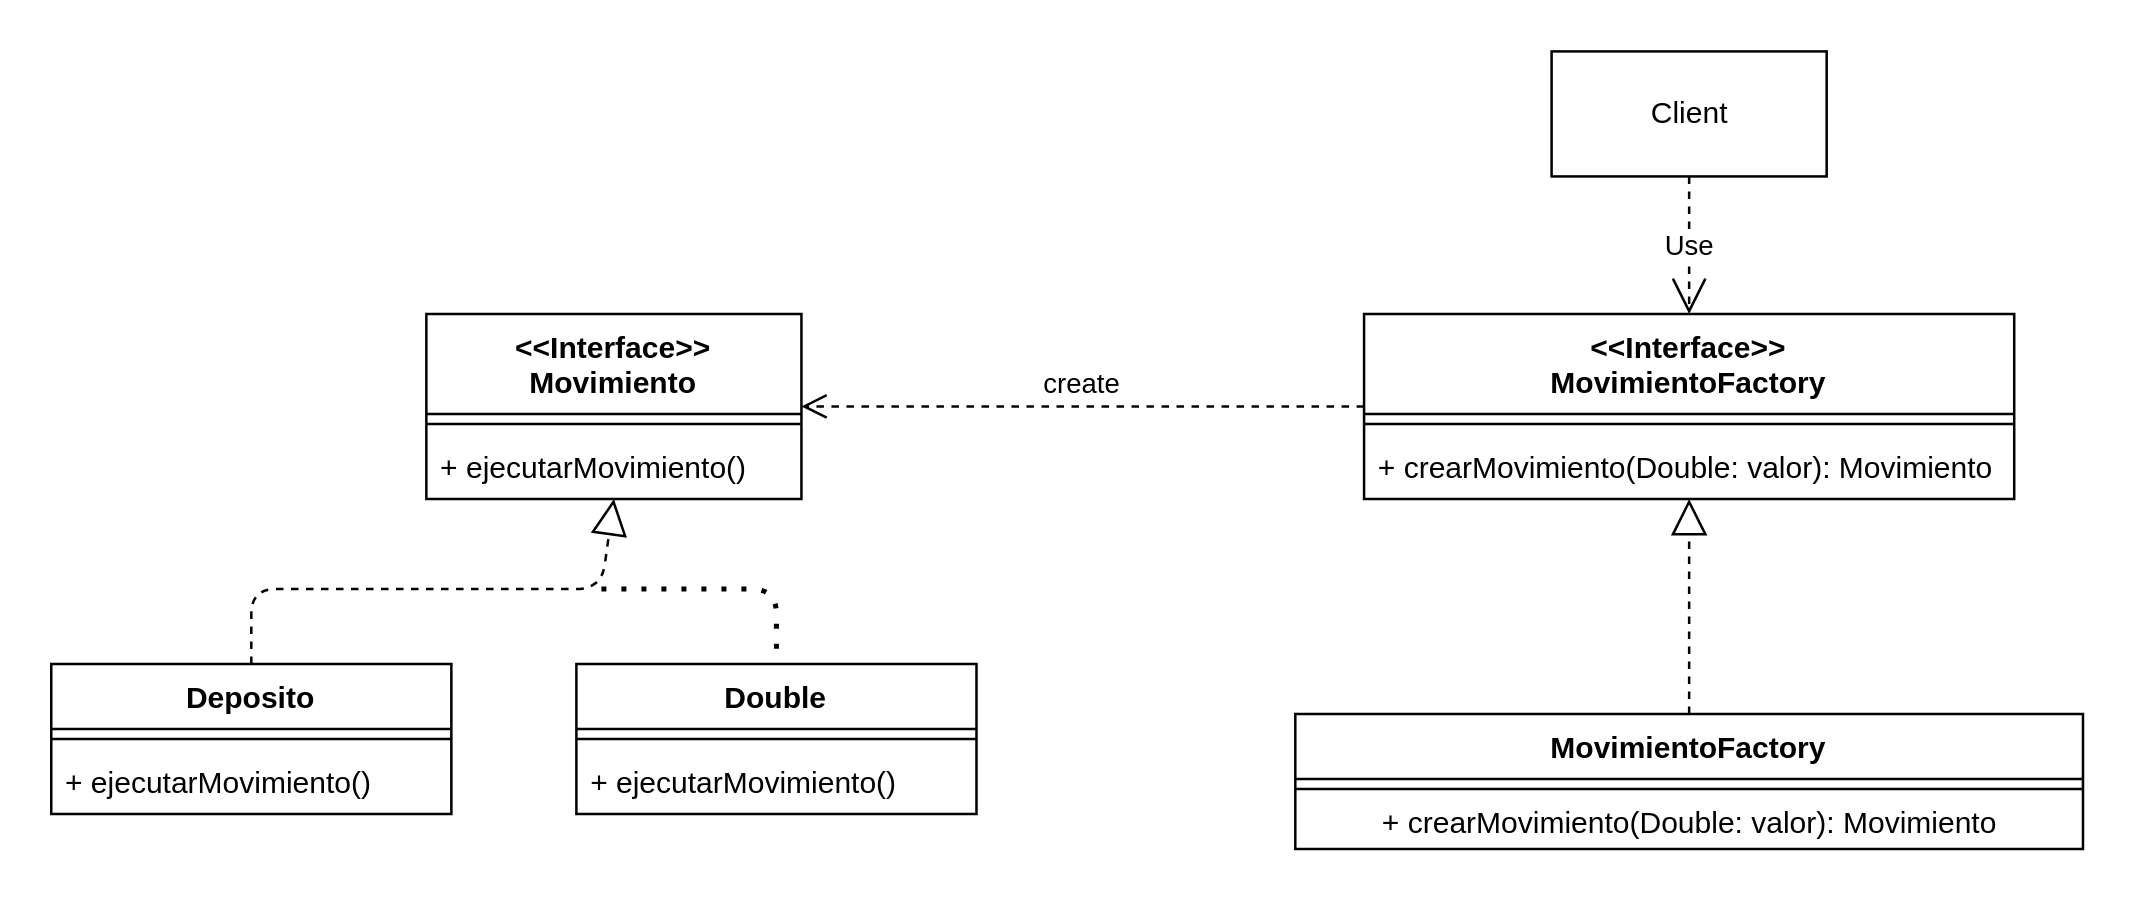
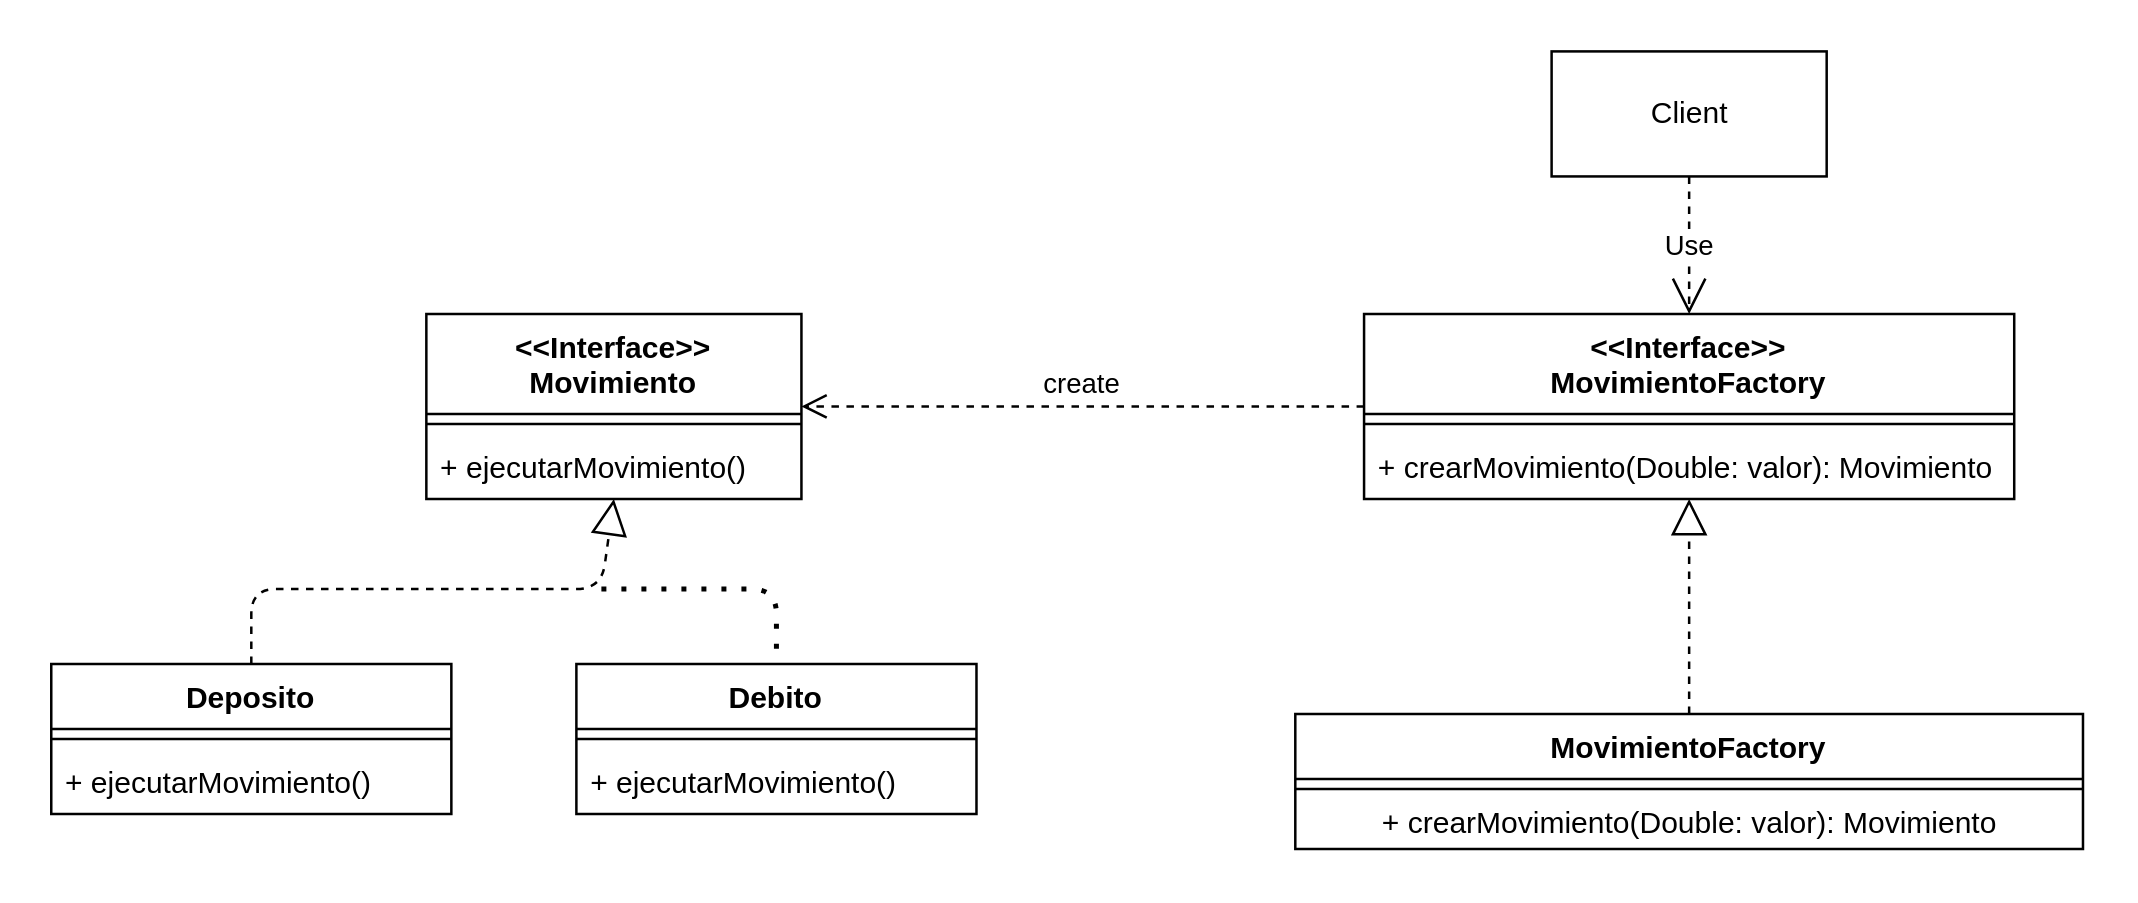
(775, 698) -> (775, 698)
